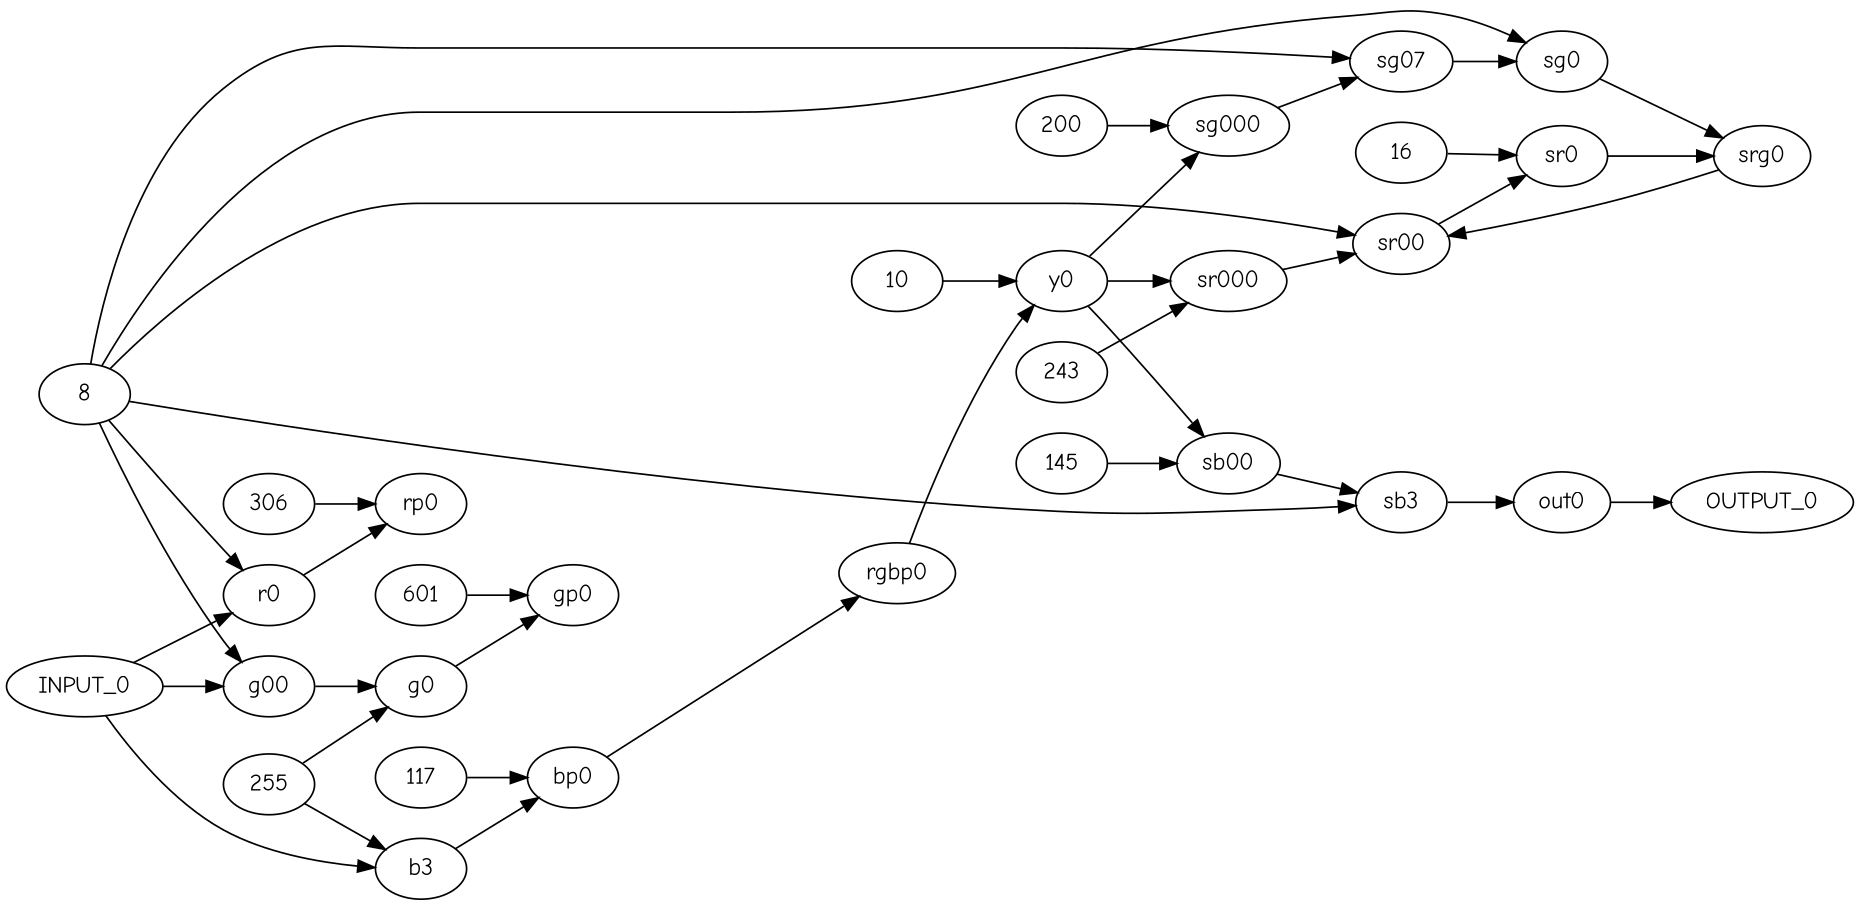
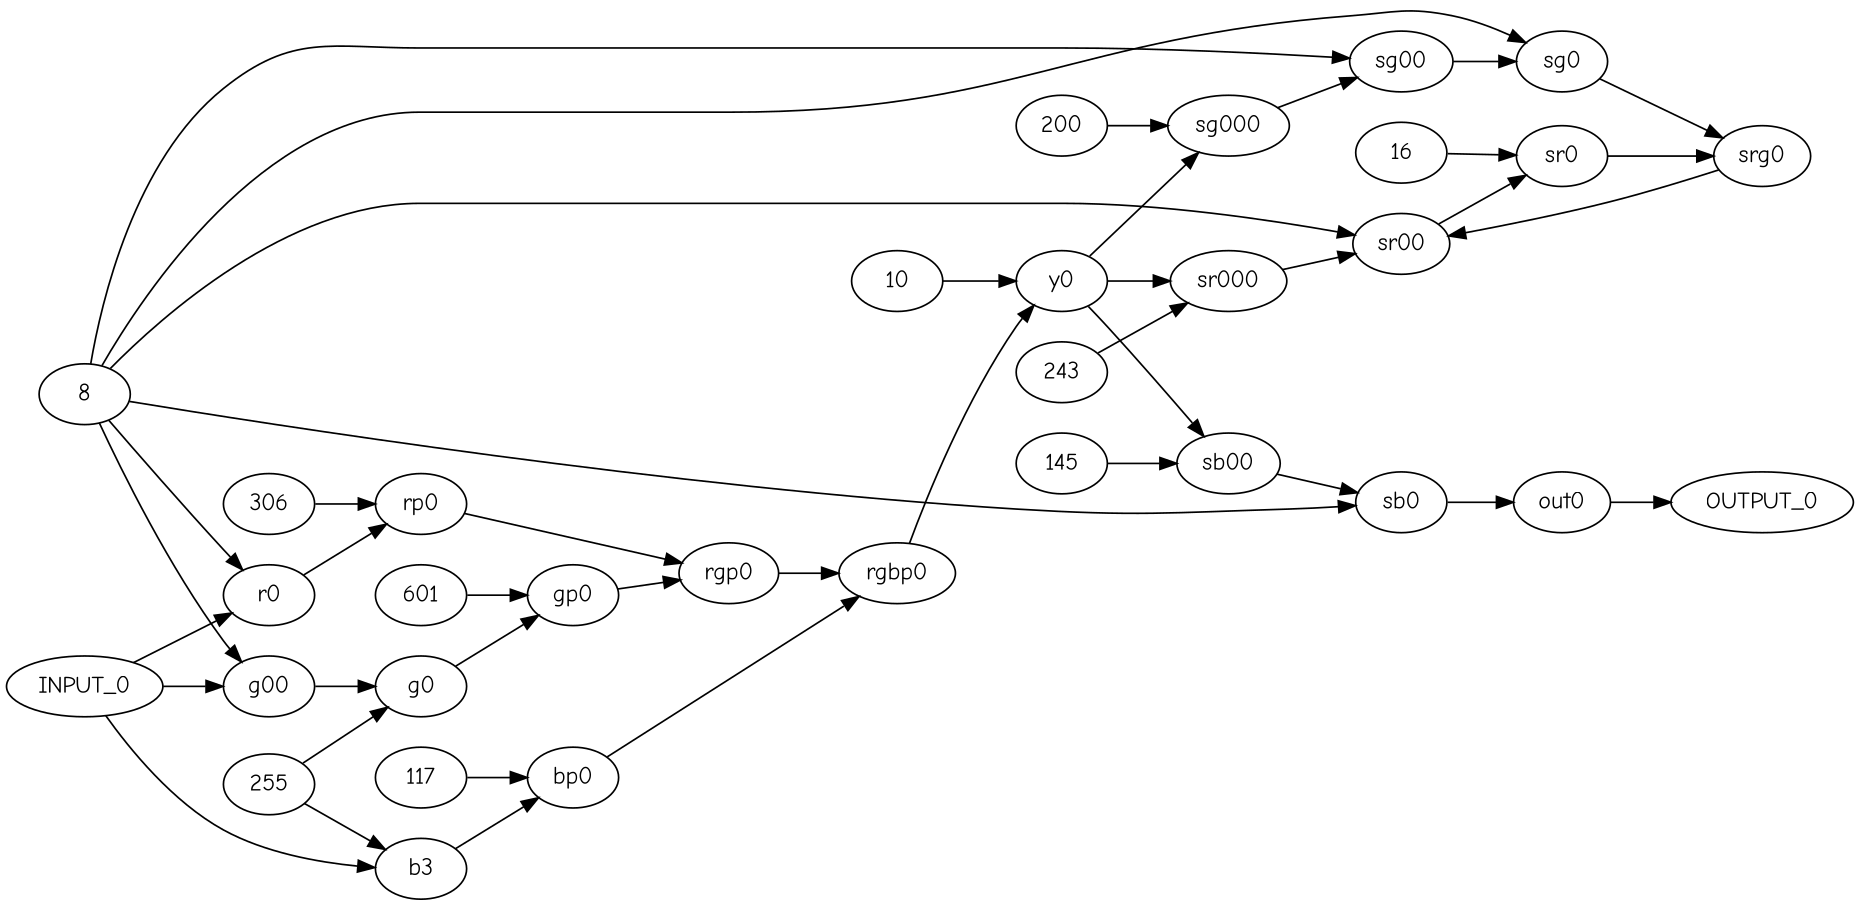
(1401, 61) -> (1401, 61)
(1401, 502) -> (1401, 502)
none -> (729, 573)
